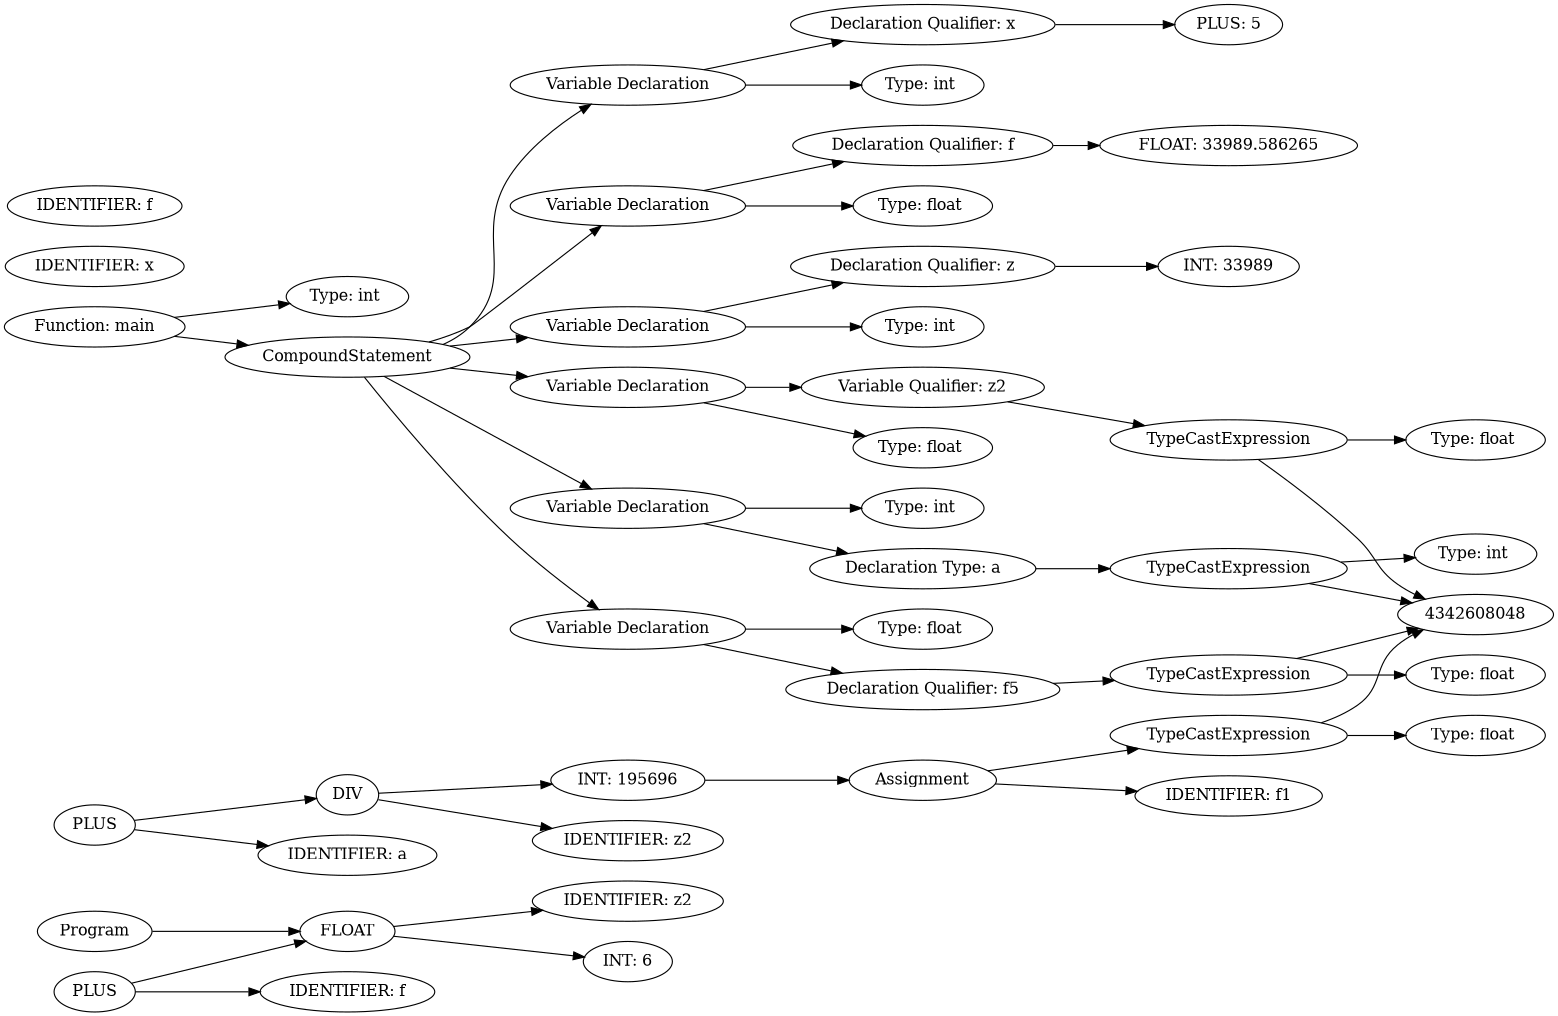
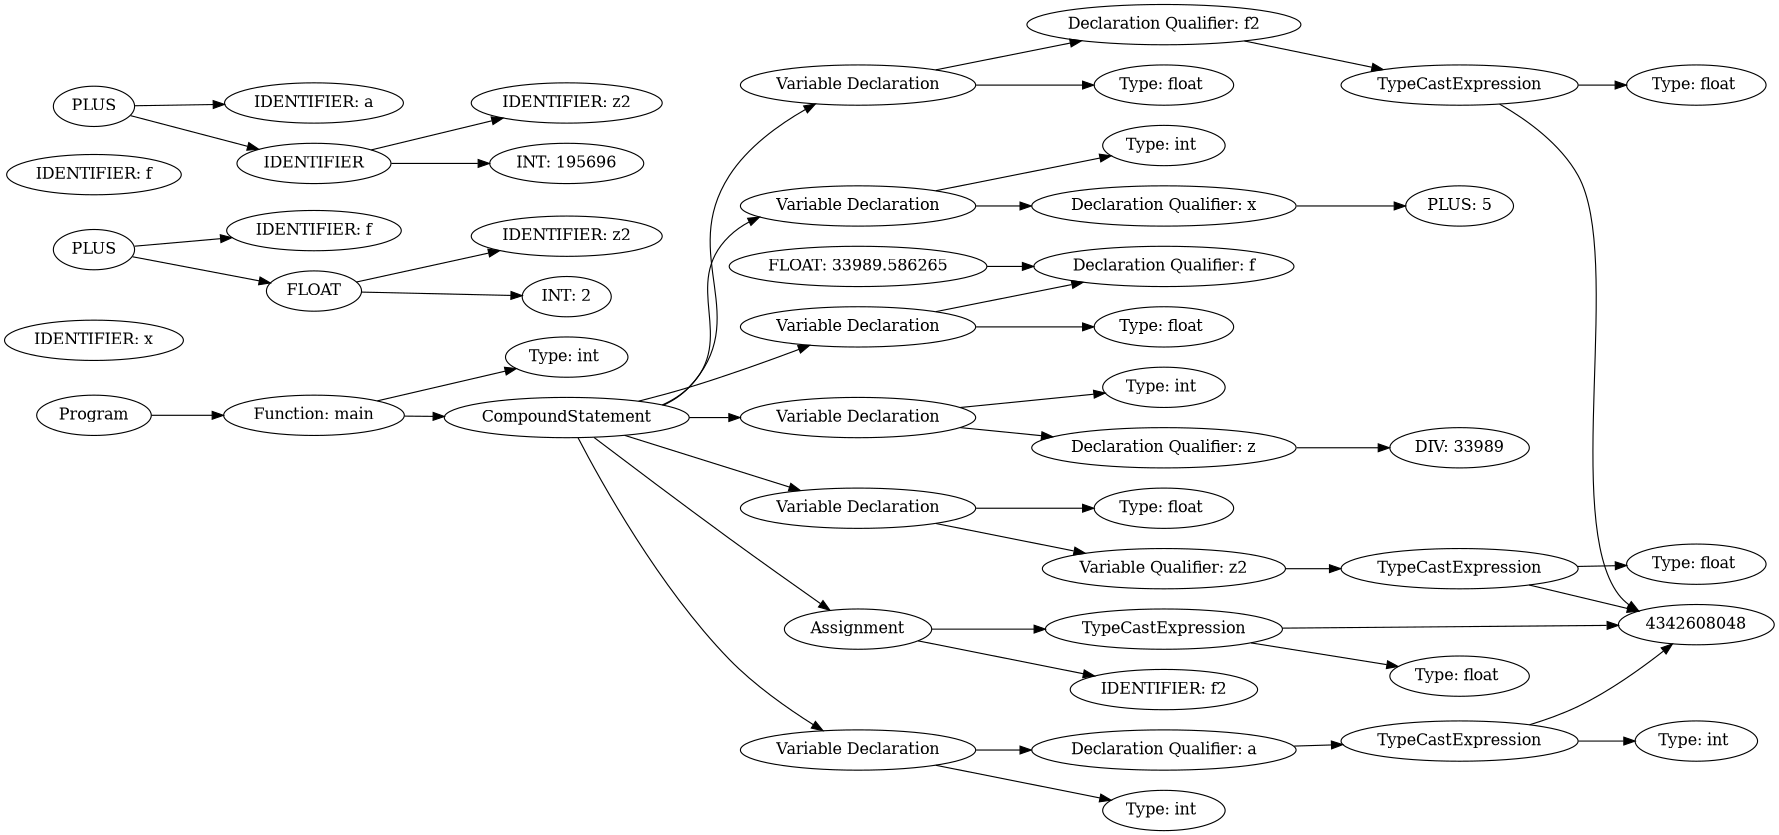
(1071, 146) -> (1005, 266)
(1229, 266) -> (1460, 448)
(923, 569) -> (1164, 750)
(923, 690) -> (1164, 25)
(771, 780) -> (706, 522)
(347, 795) -> (314, 163)
(1229, 796) -> (1164, 690)
(220, 931) -> (182, 415)
(628, 962) -> (567, 297)
